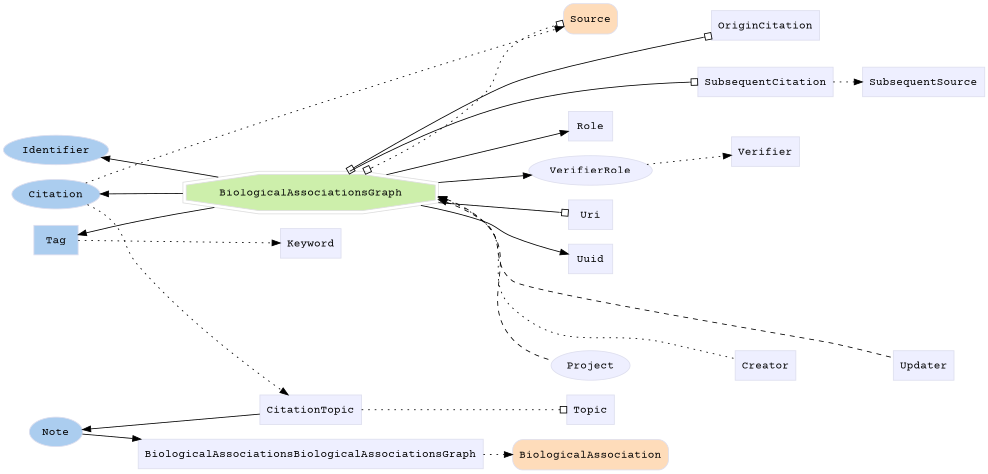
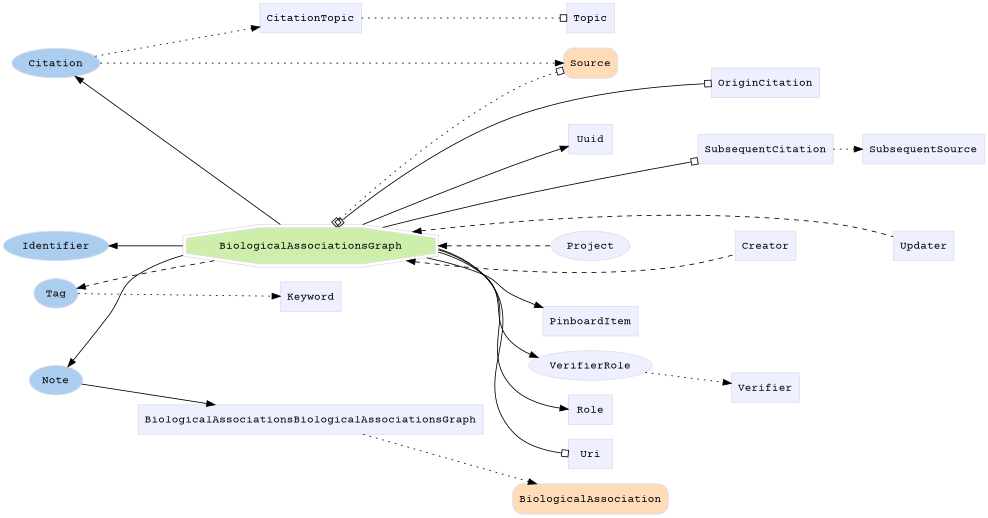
(150, 219) -> (156, 271)
(56, 240) -> (56, 293)
none -> (591, 321)
(553, 332) -> (576, 272)
(175, 421) -> (118, 300)
